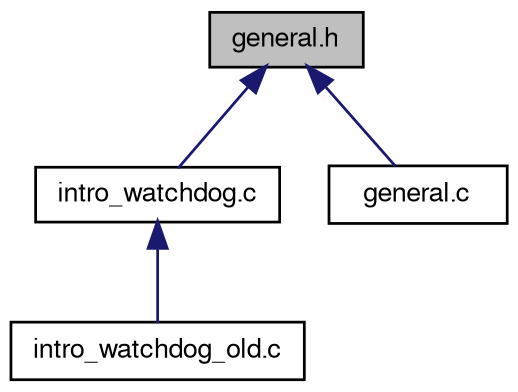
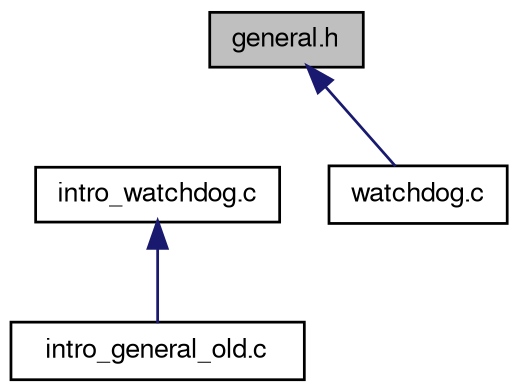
(213, 128) -> none
(418, 195) -> (418, 195)
(158, 351) -> (158, 351)
